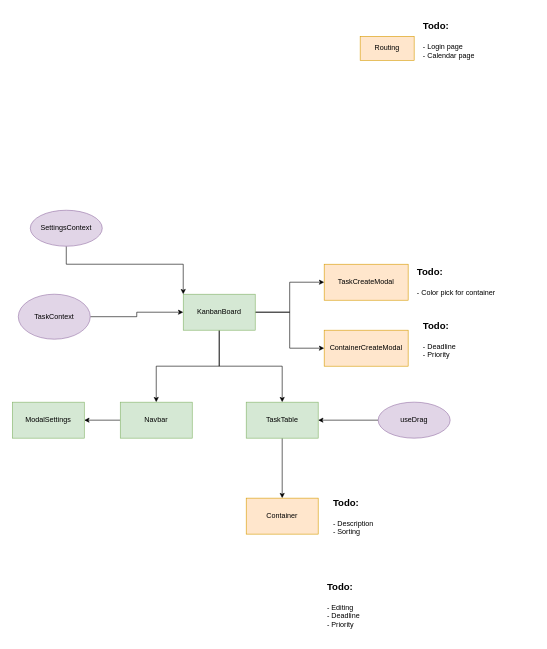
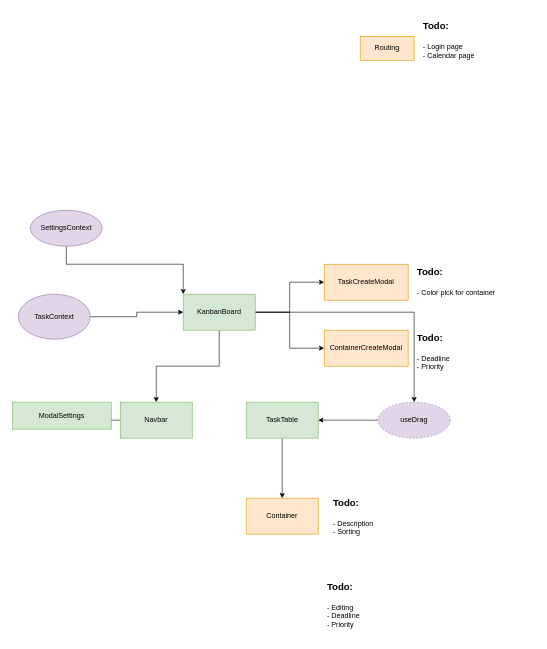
(477, 339) -> (471, 351)
(282, 396) -> (413, 312)
(48, 420) -> (62, 416)
(414, 420) -> (414, 420)
